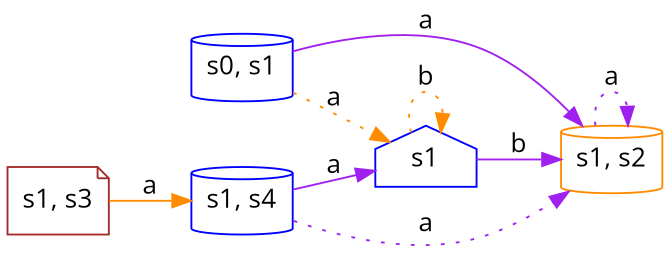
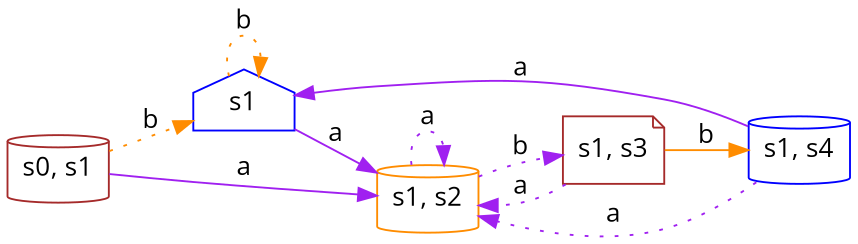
(242, 68) -> (58, 169)
(334, 99) -> (151, 121)
(519, 145) -> (336, 134)
none -> (511, 166)
(150, 187) -> (706, 136)
none -> (533, 200)
